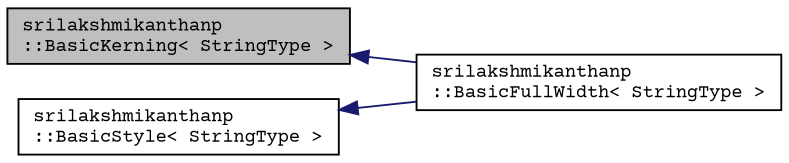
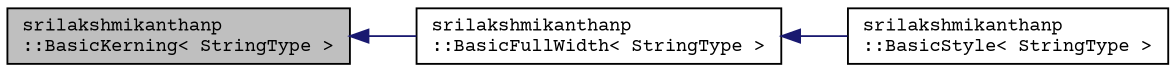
(387, 105) -> (824, 36)
